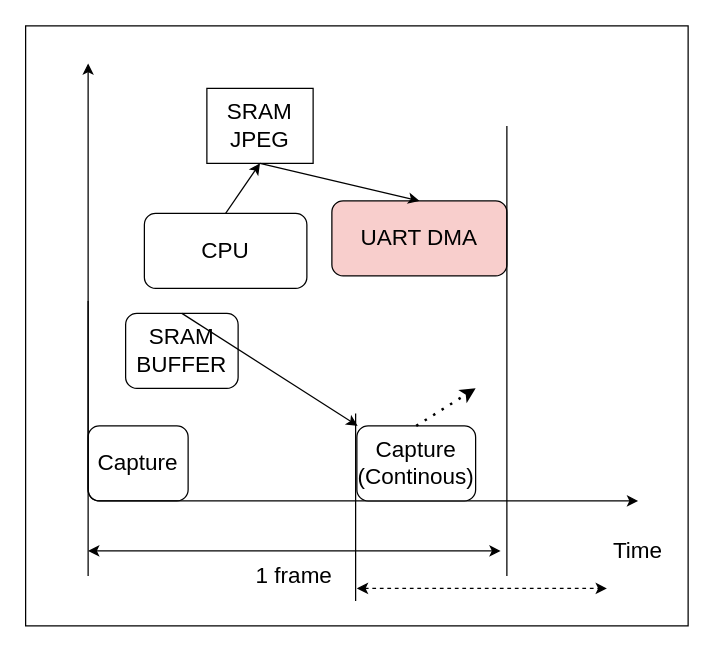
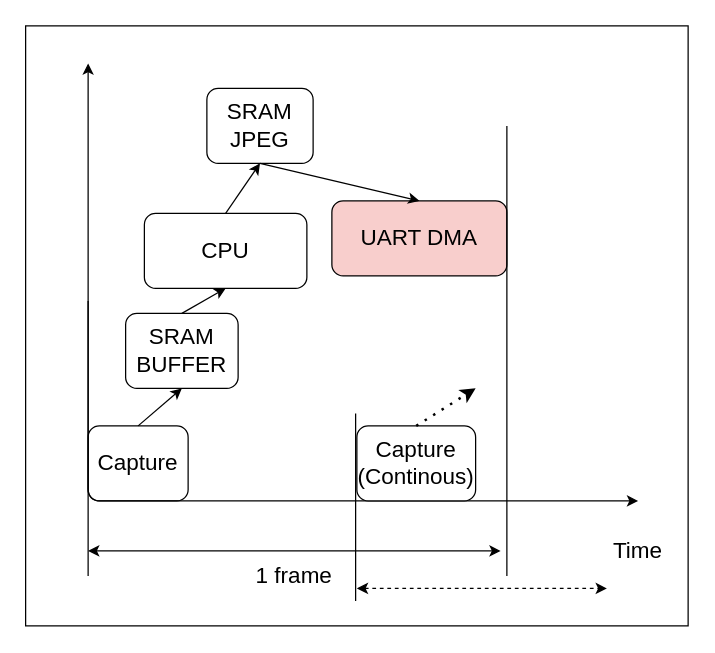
(260, 126) -> (260, 126)
(266, 367) -> (200, 303)
none -> (157, 410)
